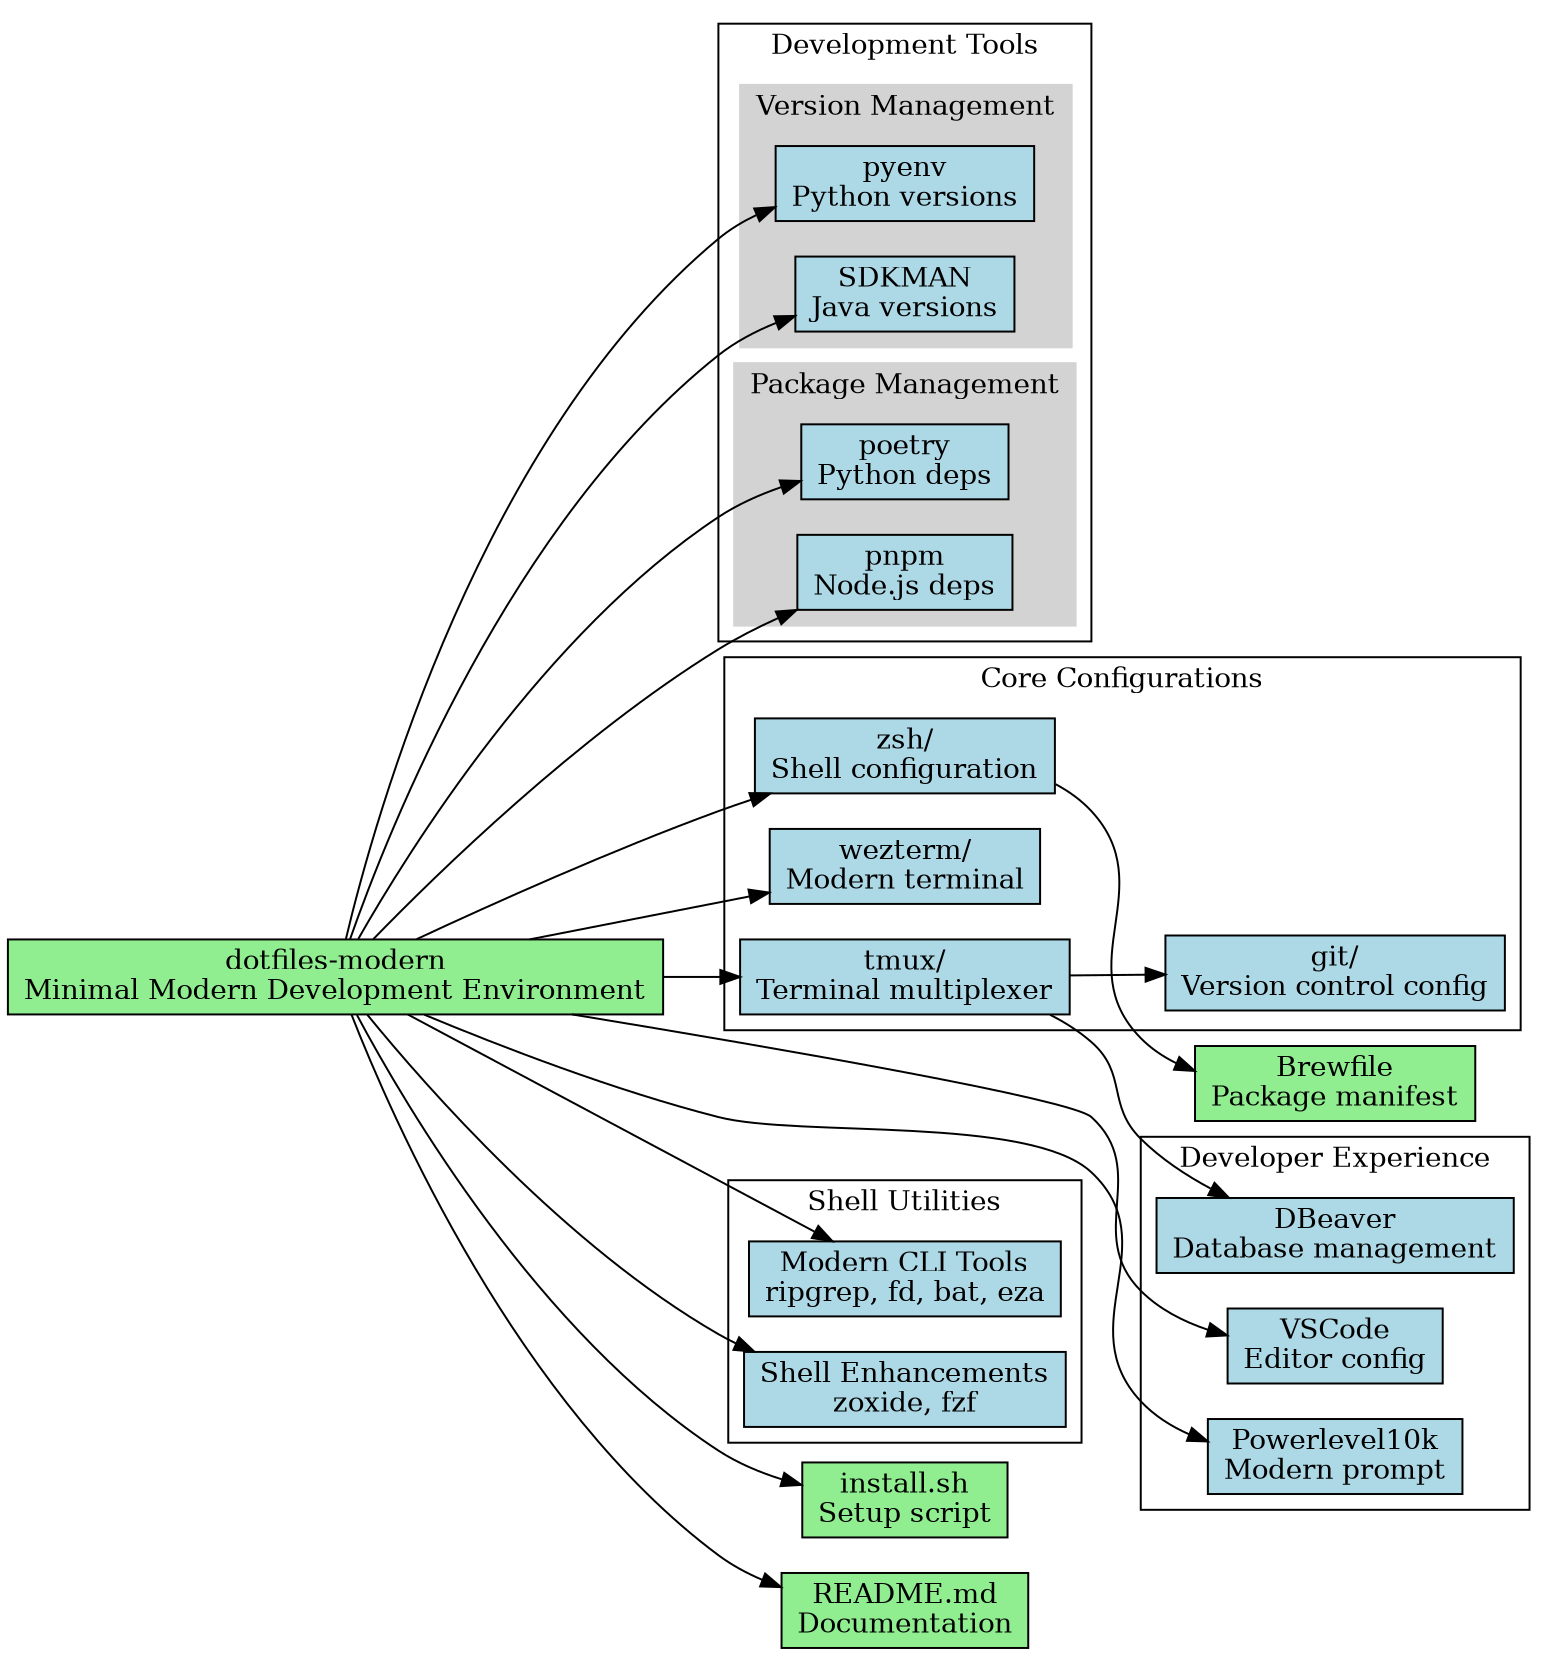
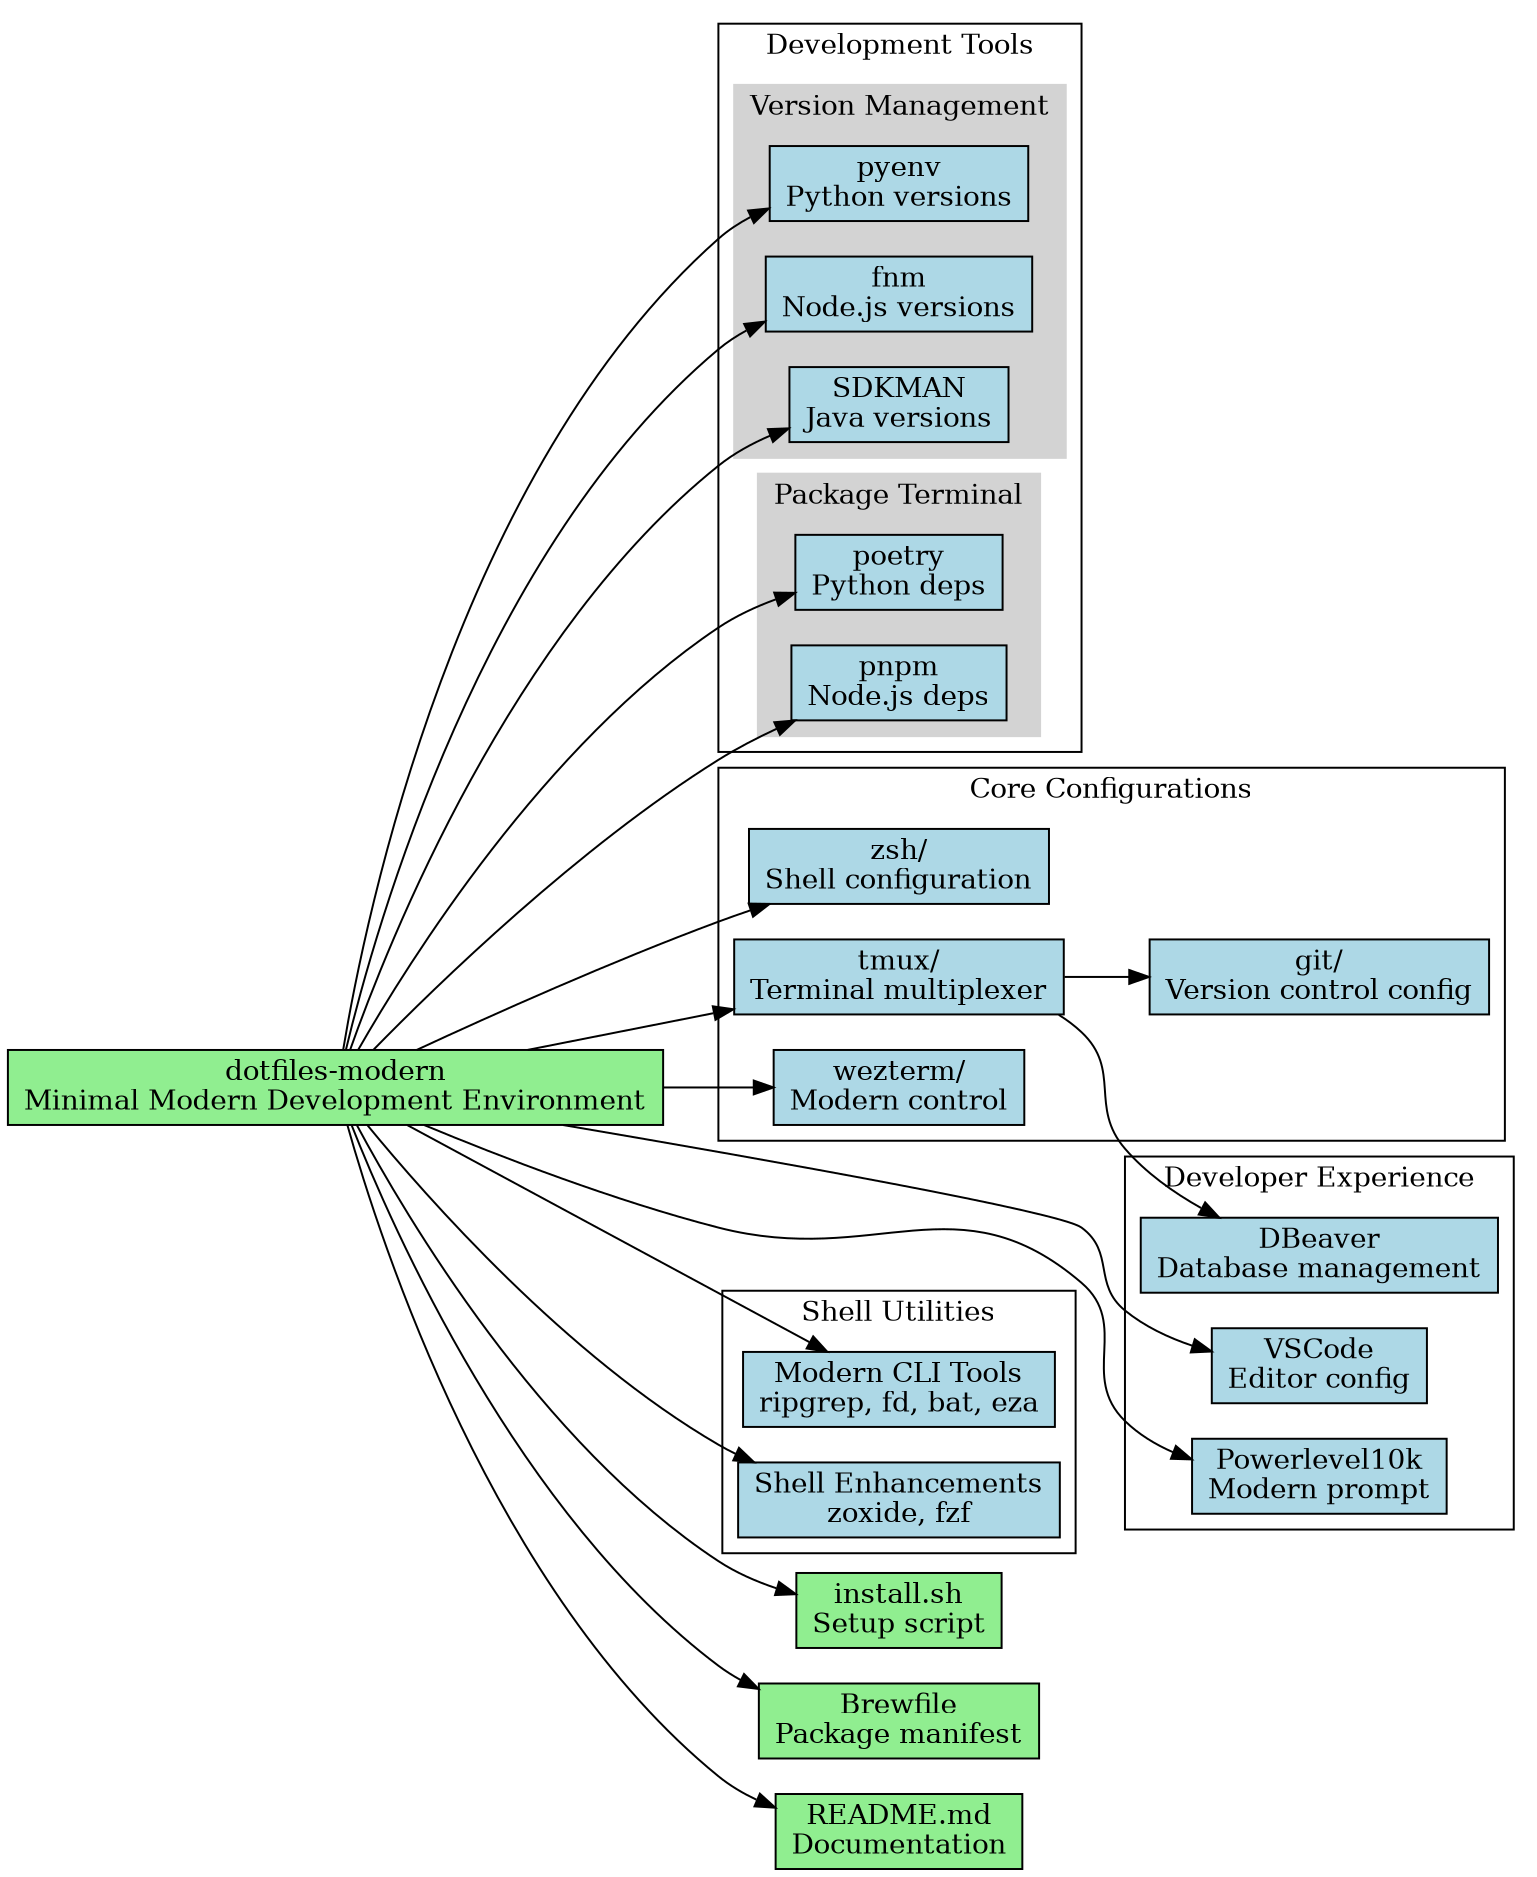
none -> (899, 294)
(905, 386) -> (899, 496)
(905, 866) -> (899, 1087)
(1115, 924) -> (509, 1430)
